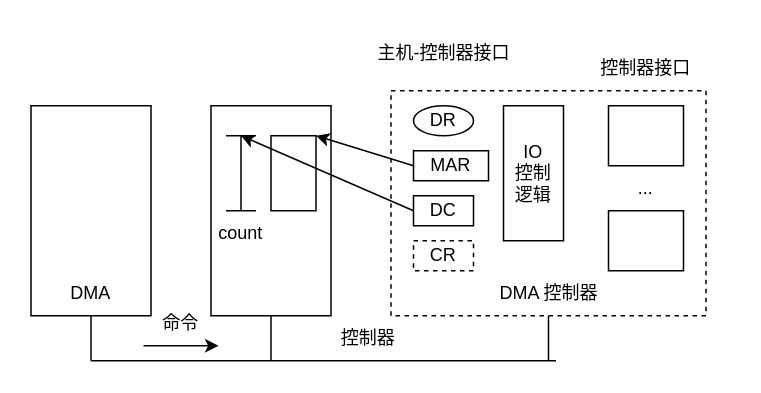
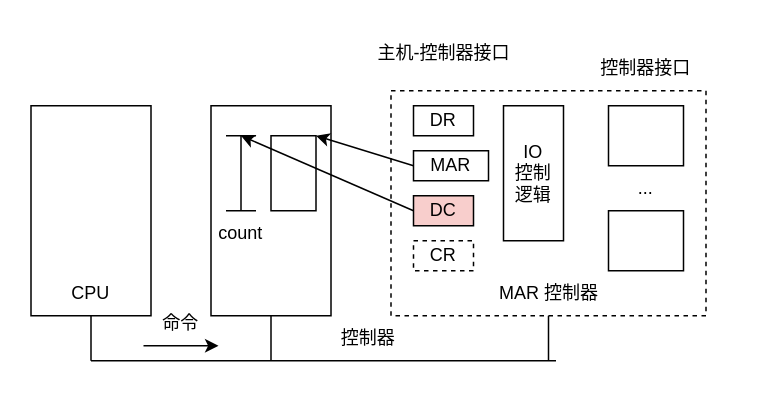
(443, 121) -> (443, 121)
(443, 211) -> (443, 211)
(91, 293) -> (91, 293)
(549, 293) -> (549, 293)
